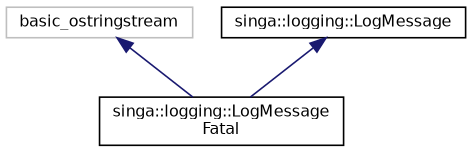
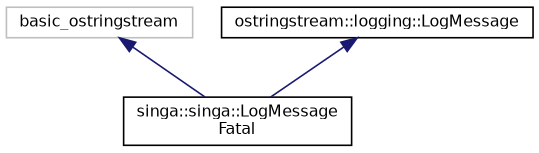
(344, 22) -> (377, 22)
(222, 121) -> (238, 121)
